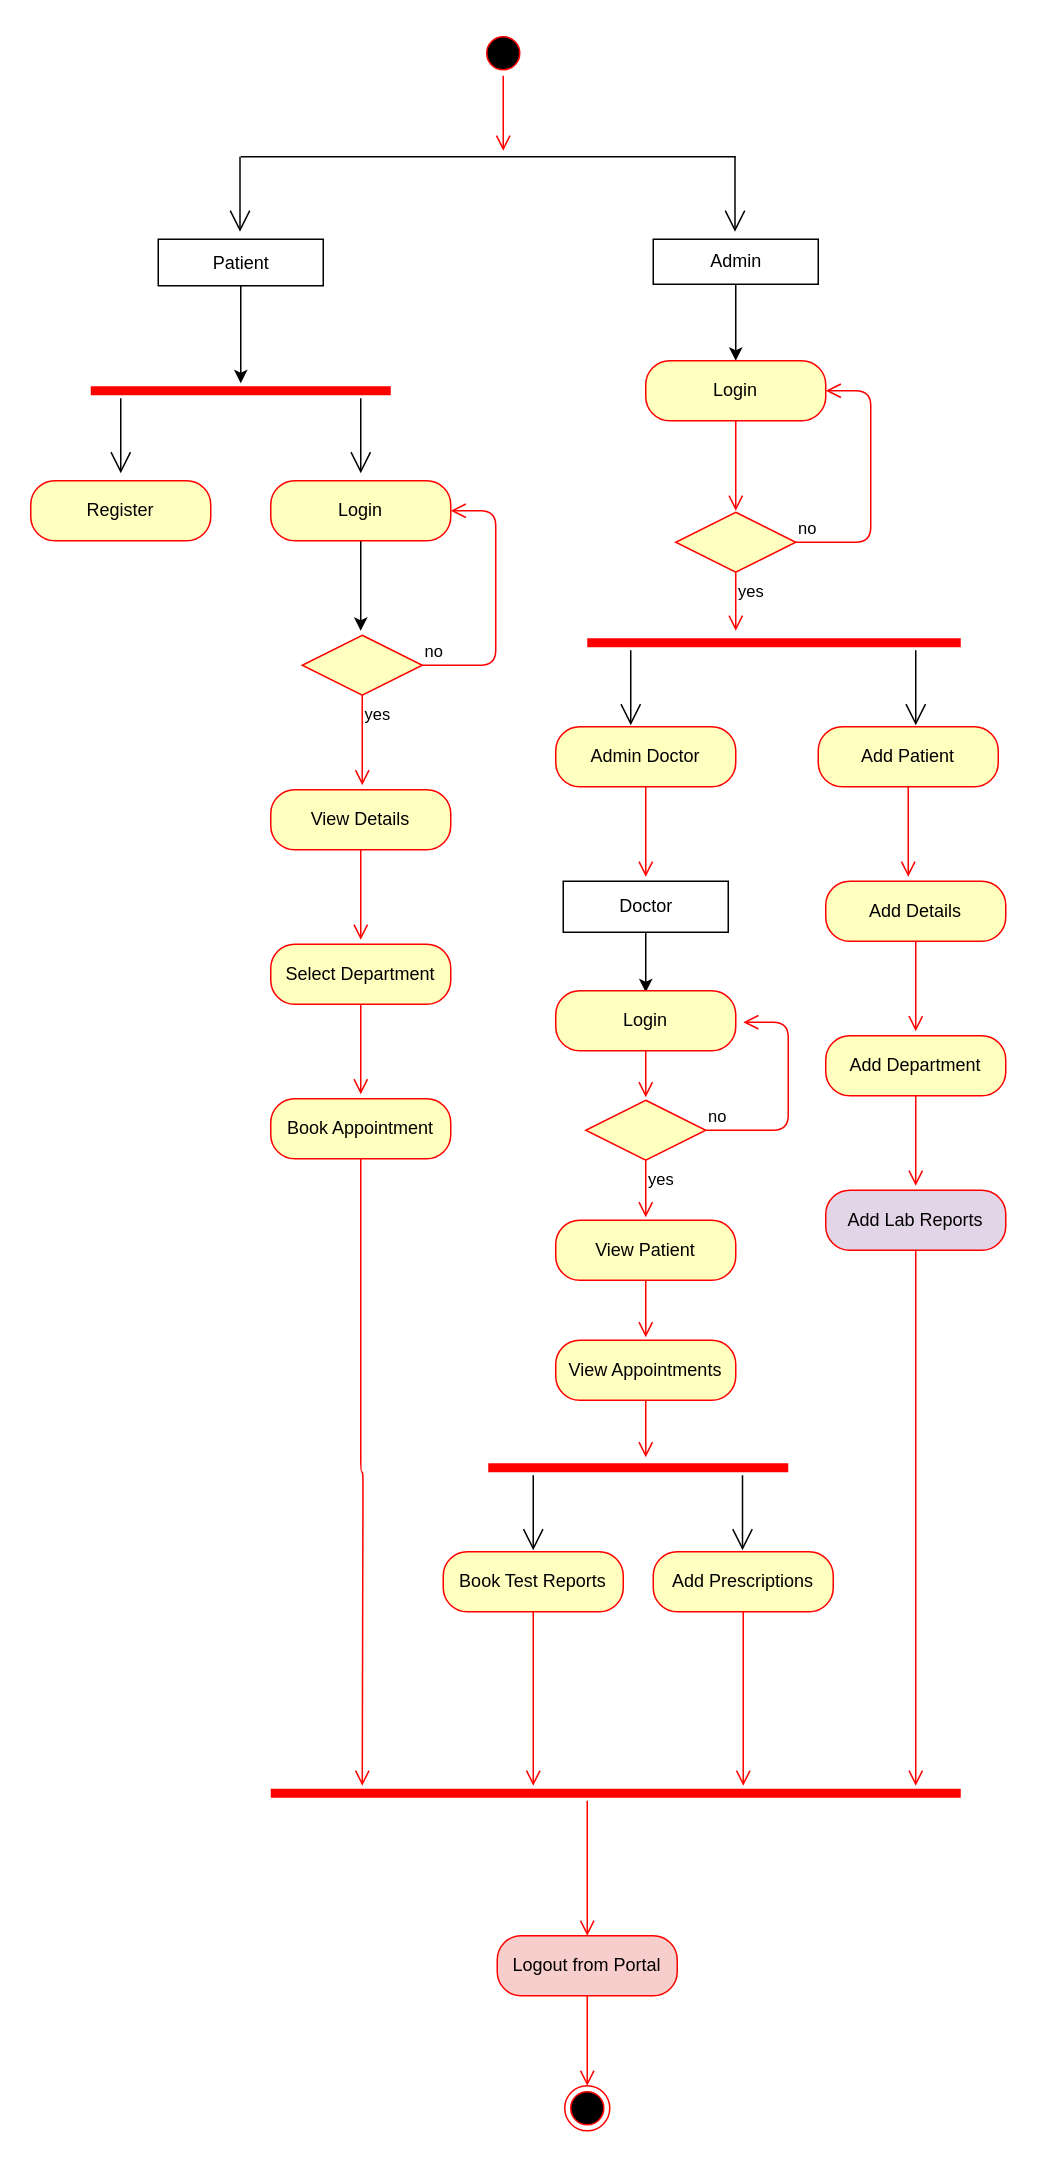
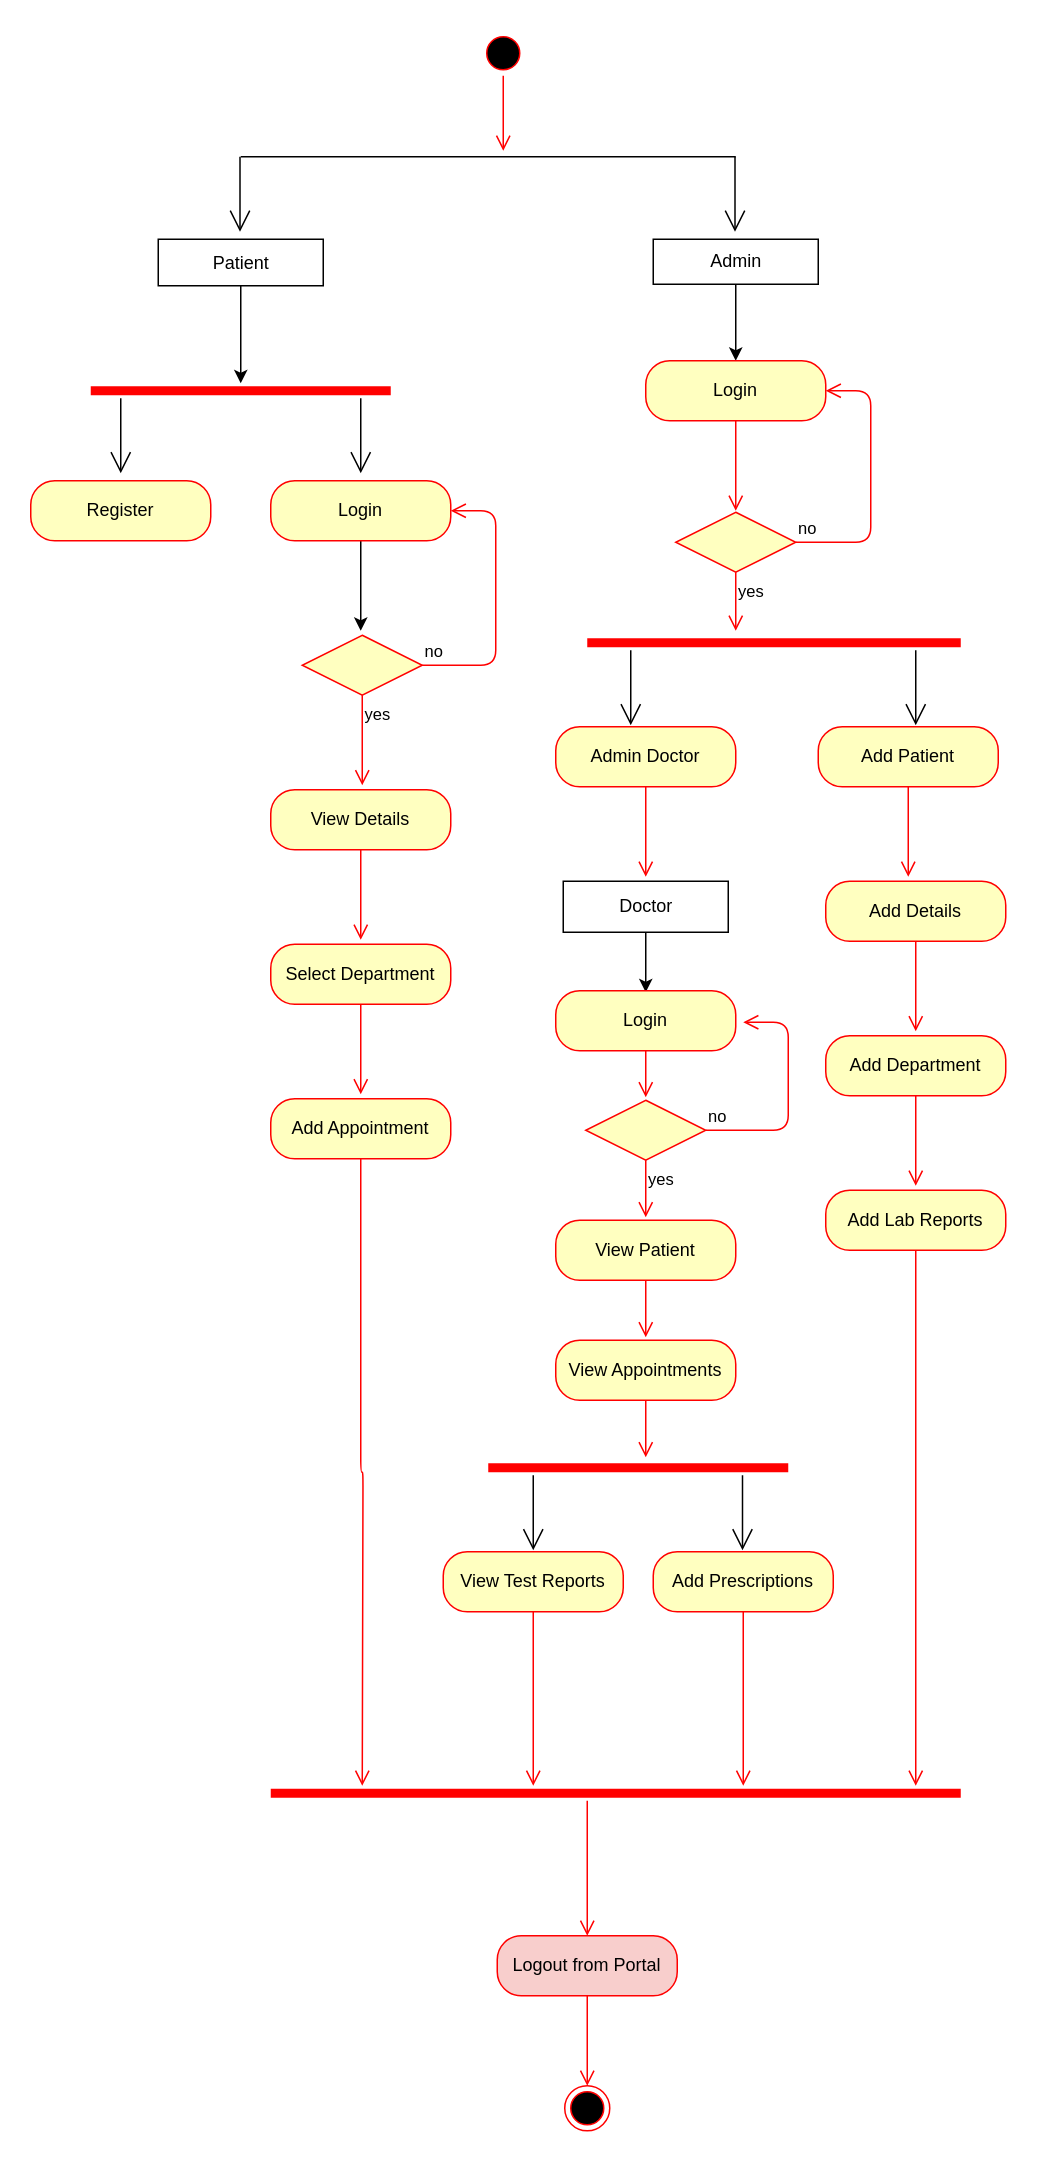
(361, 1129) -> (361, 1129)
(916, 1220) -> (916, 1220)
(533, 1582) -> (533, 1582)
